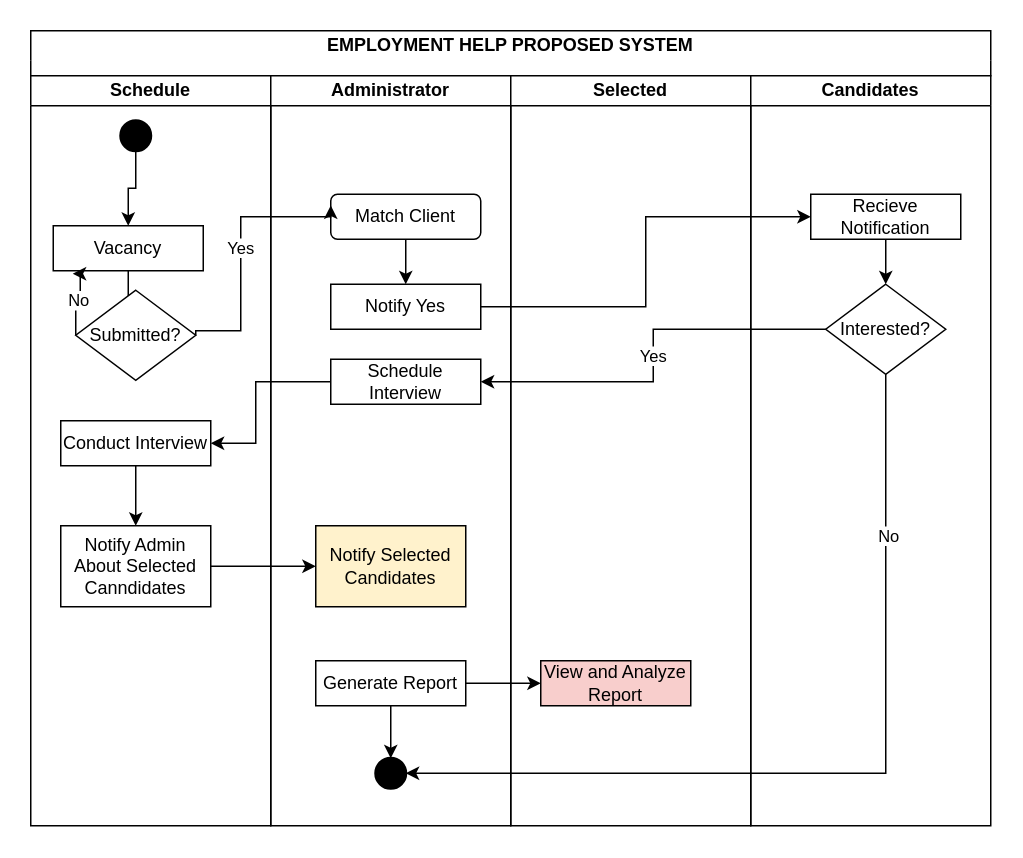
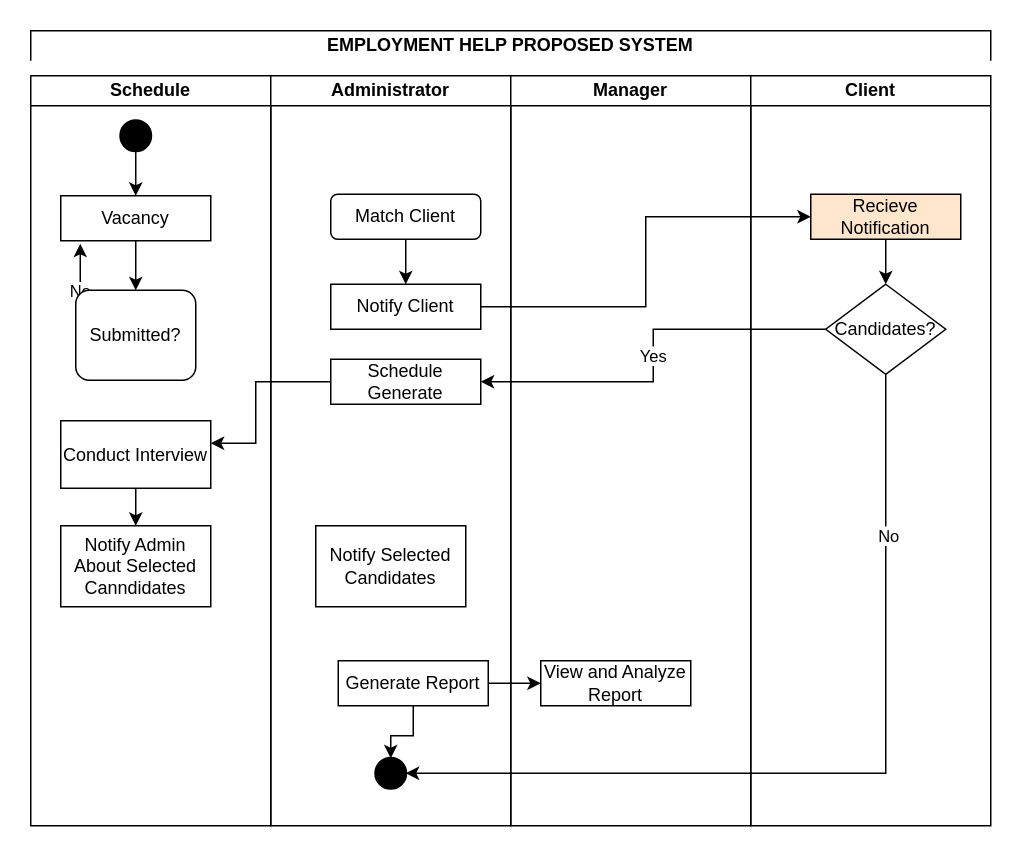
(511, 53) -> (511, 46)
(631, 91) -> (631, 91)
(871, 91) -> (871, 91)
(886, 217) -> (886, 217)
(128, 248) -> (136, 218)
(241, 253) -> none
(406, 307) -> (406, 307)
(886, 329) -> (886, 329)
(136, 335) -> (136, 335)
(406, 382) -> (406, 382)
(136, 443) -> (136, 455)
(258, 566) -> none
(391, 566) -> (391, 566)
(391, 683) -> (413, 683)
(616, 683) -> (616, 683)
